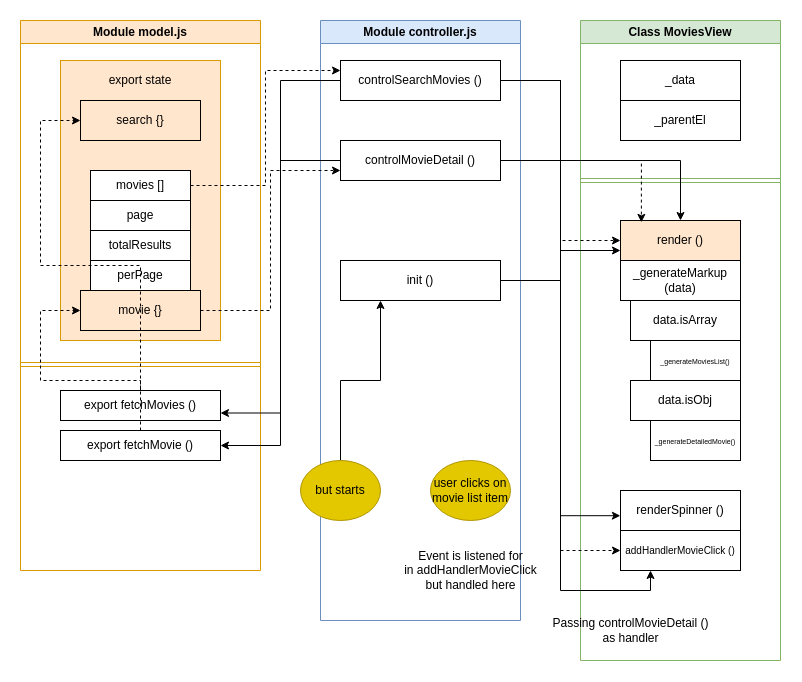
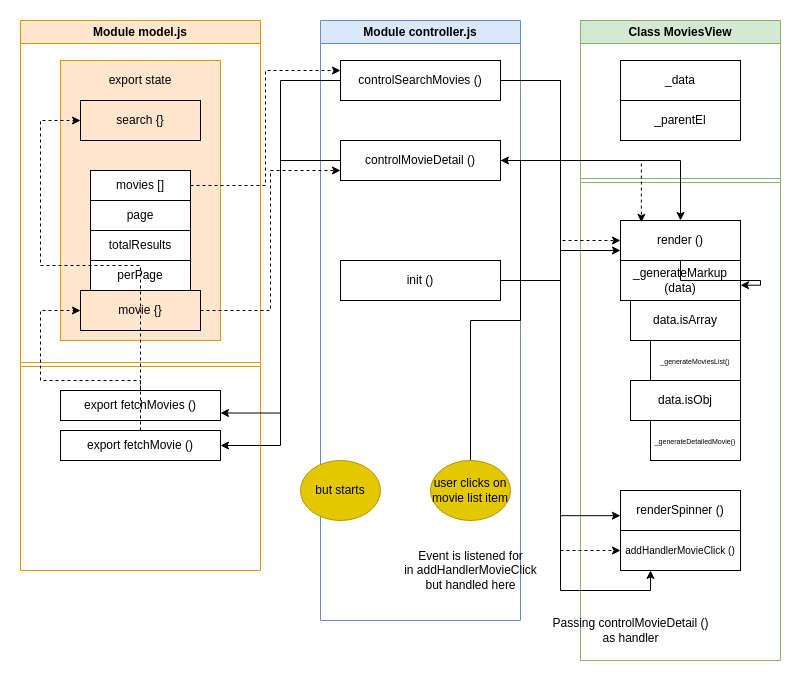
(681, 241) -> (681, 241)
none -> (719, 281)
none -> (471, 367)
(357, 381) -> none
